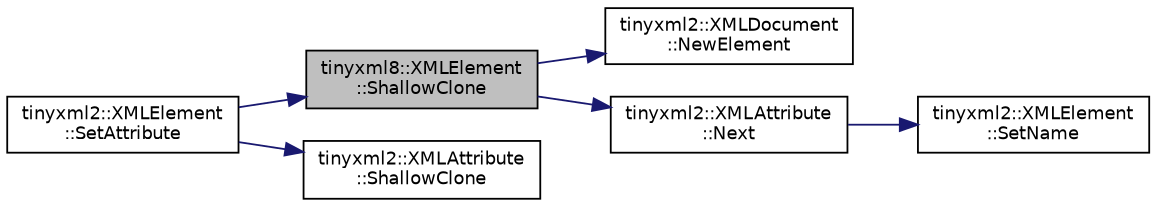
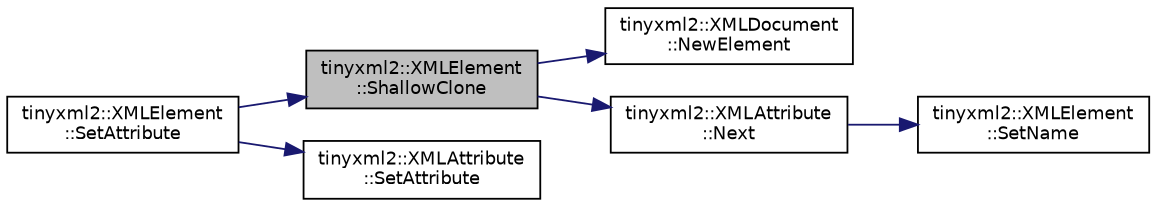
(422, 80) -> (422, 80)
(422, 170) -> (422, 170)
